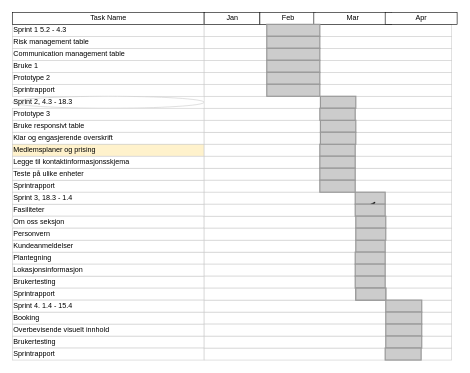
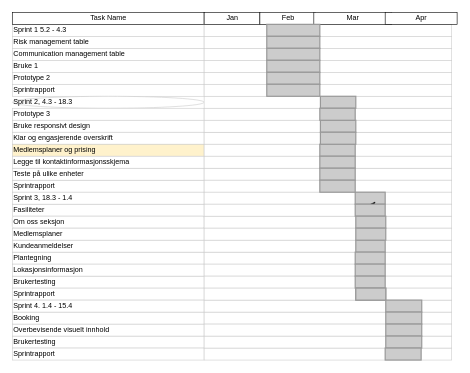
(54, 126) -> (56, 126)
(34, 234) -> (38, 234)
